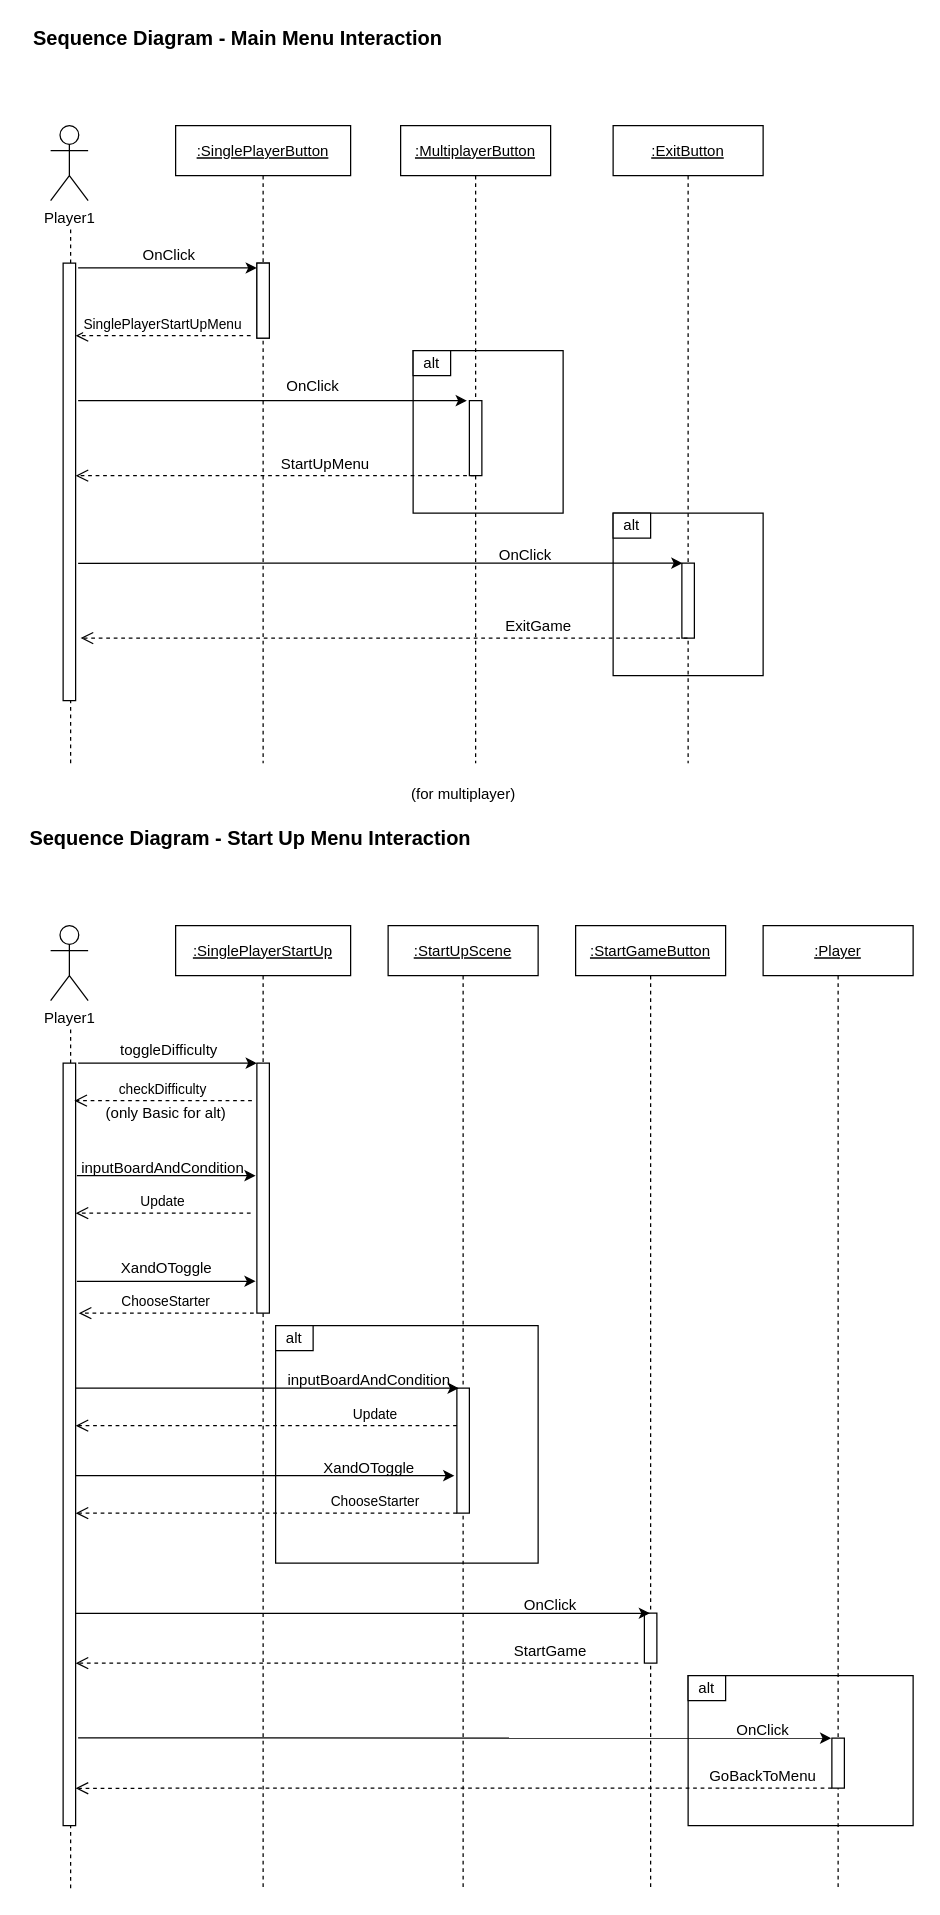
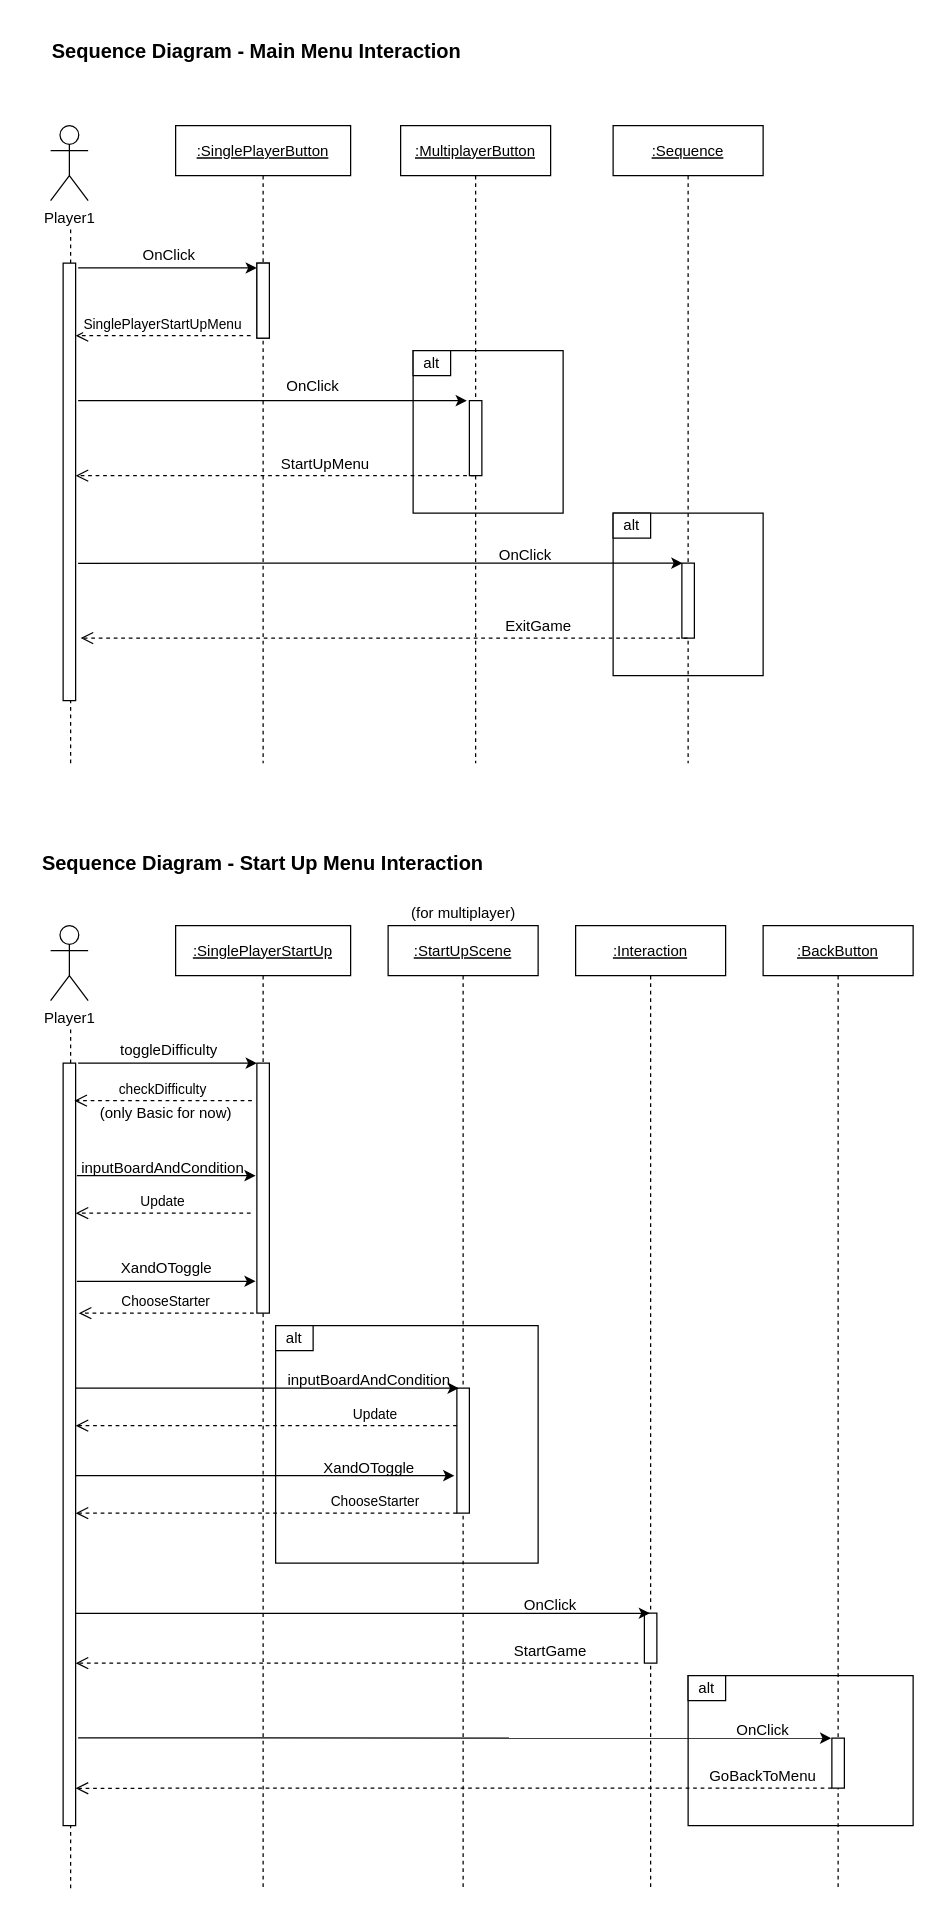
(238, 38) -> (257, 51)
(688, 151) -> (688, 151)
(463, 794) -> (463, 913)
(251, 838) -> (263, 863)
(650, 951) -> (650, 951)
(838, 951) -> (838, 951)
(166, 1113) -> (166, 1113)
